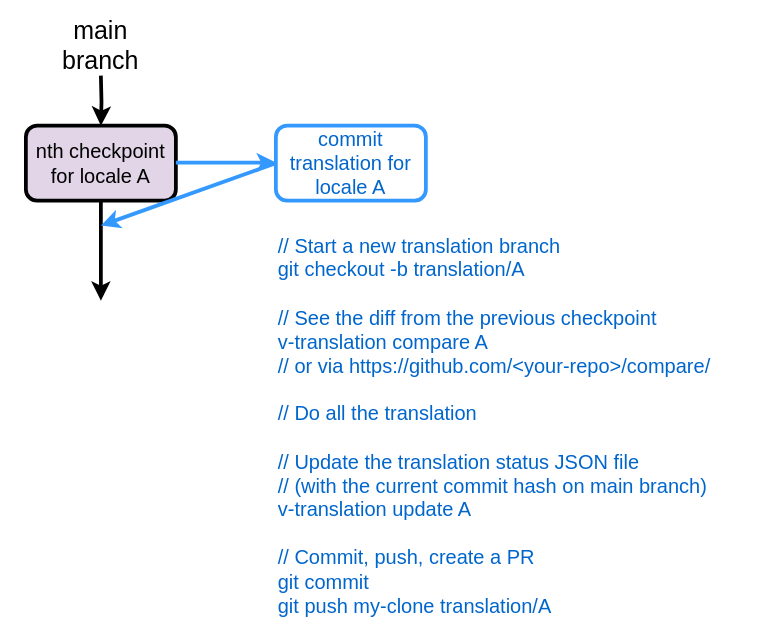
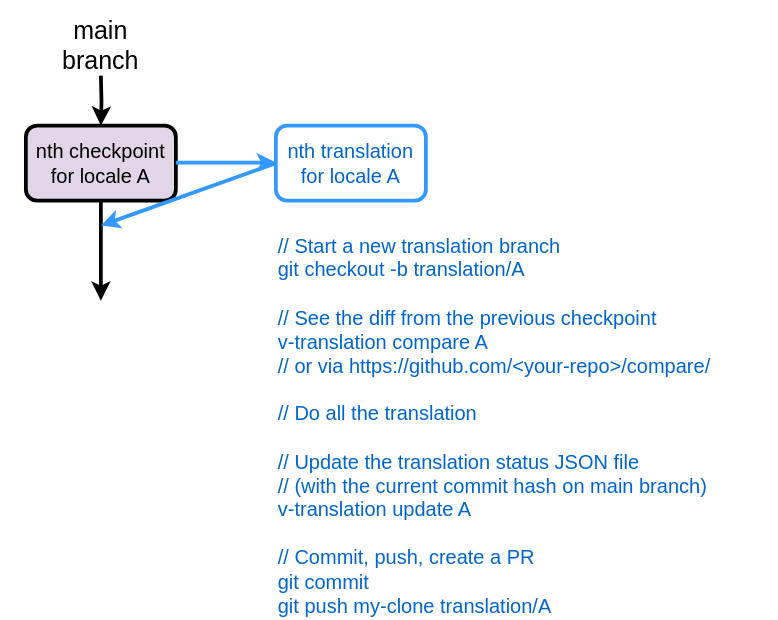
(351, 163) -> (351, 163)
